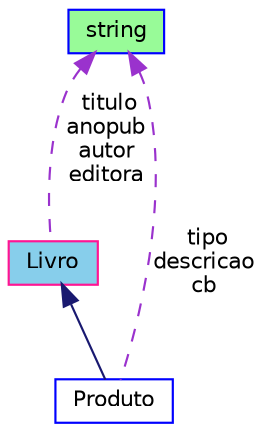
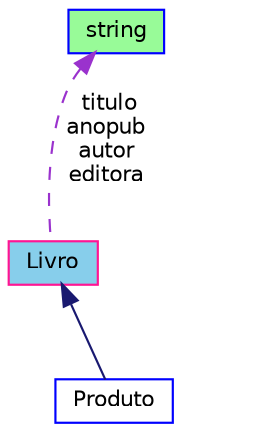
(153, 227) -> none
